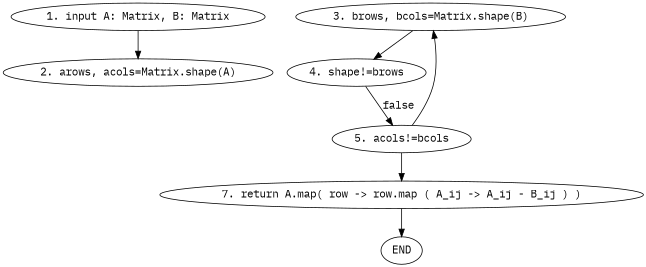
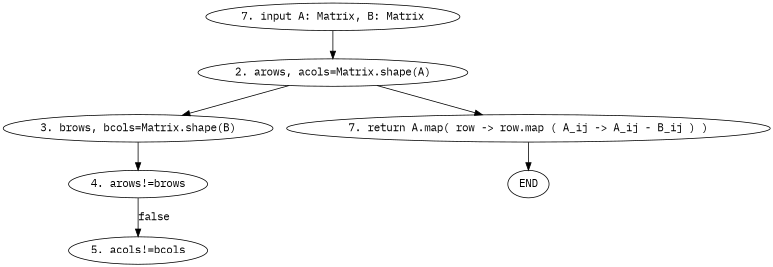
(138, 17) -> (333, 17)
(357, 73) -> (138, 184)
(433, 84) -> (239, 99)
(402, 163) -> (426, 99)
